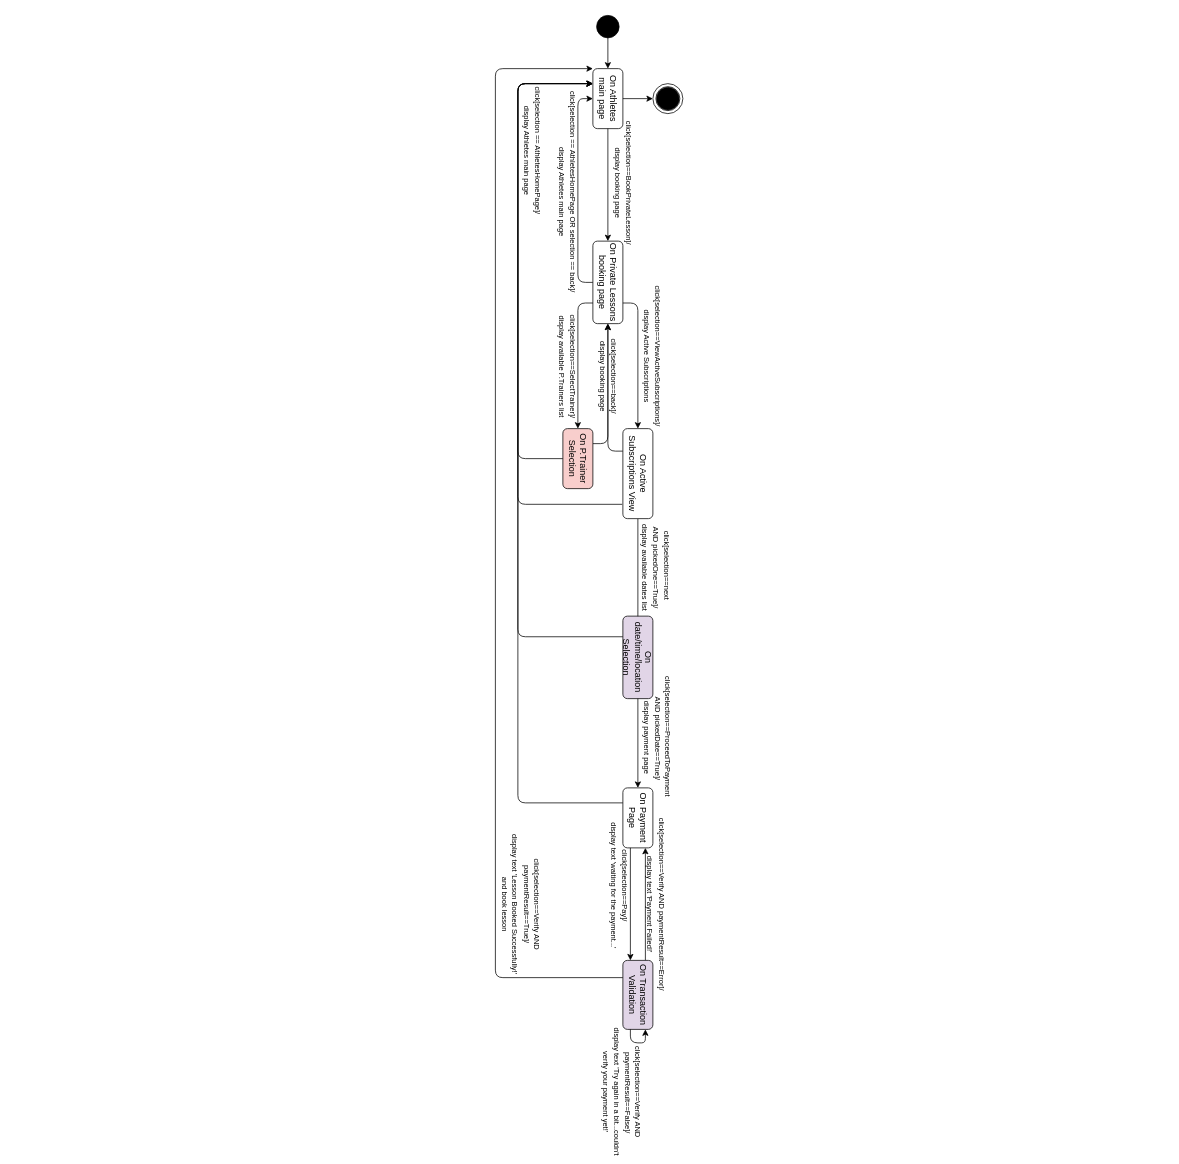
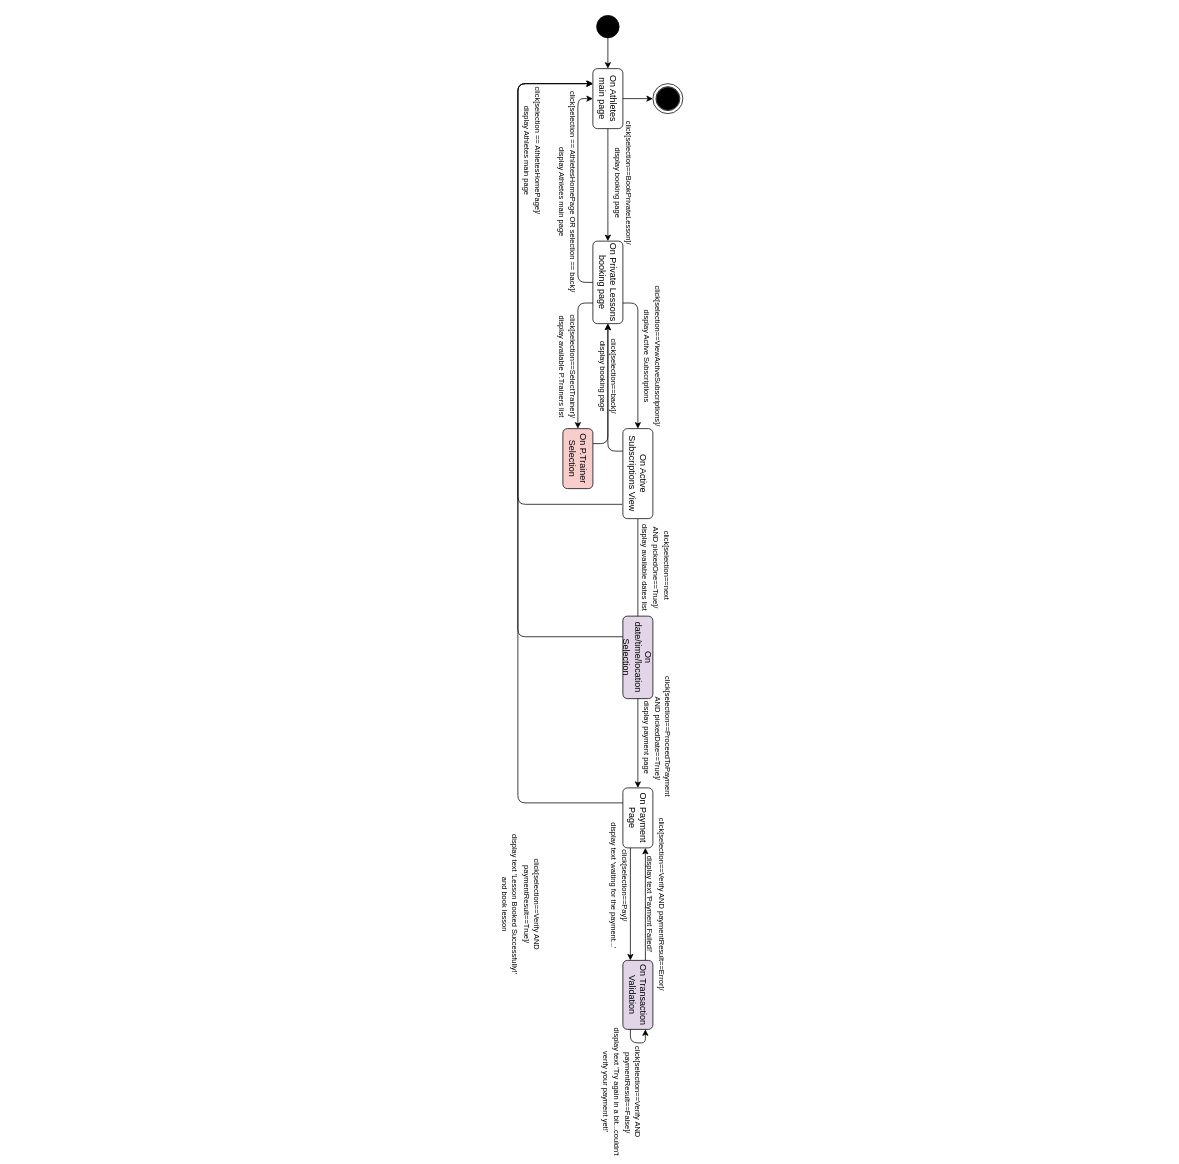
(541, 459) -> none
(495, 541) -> none
